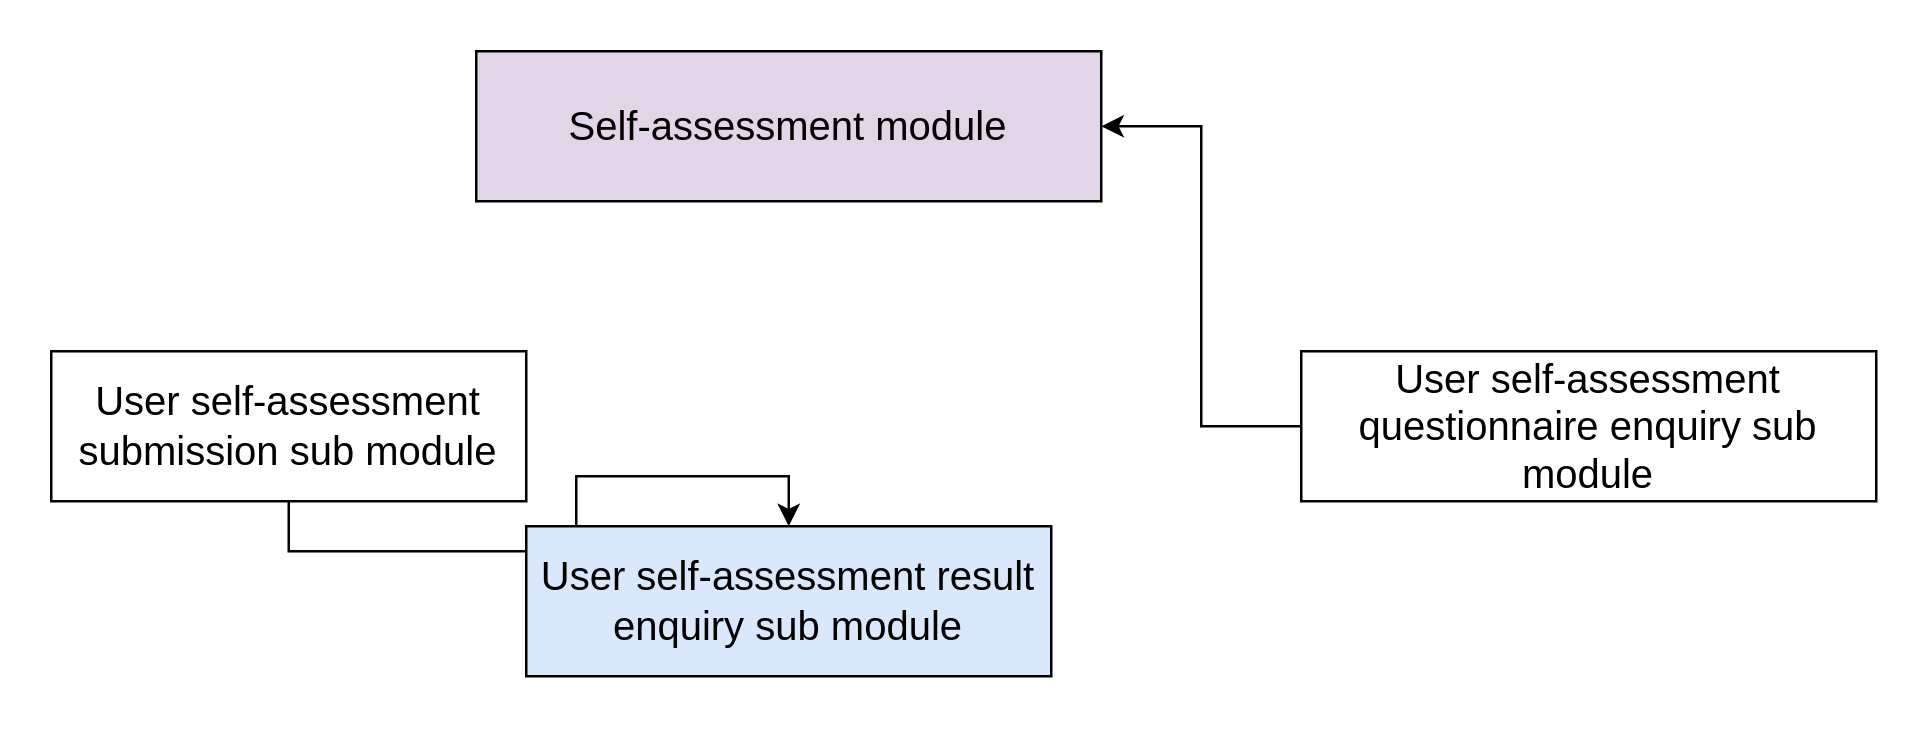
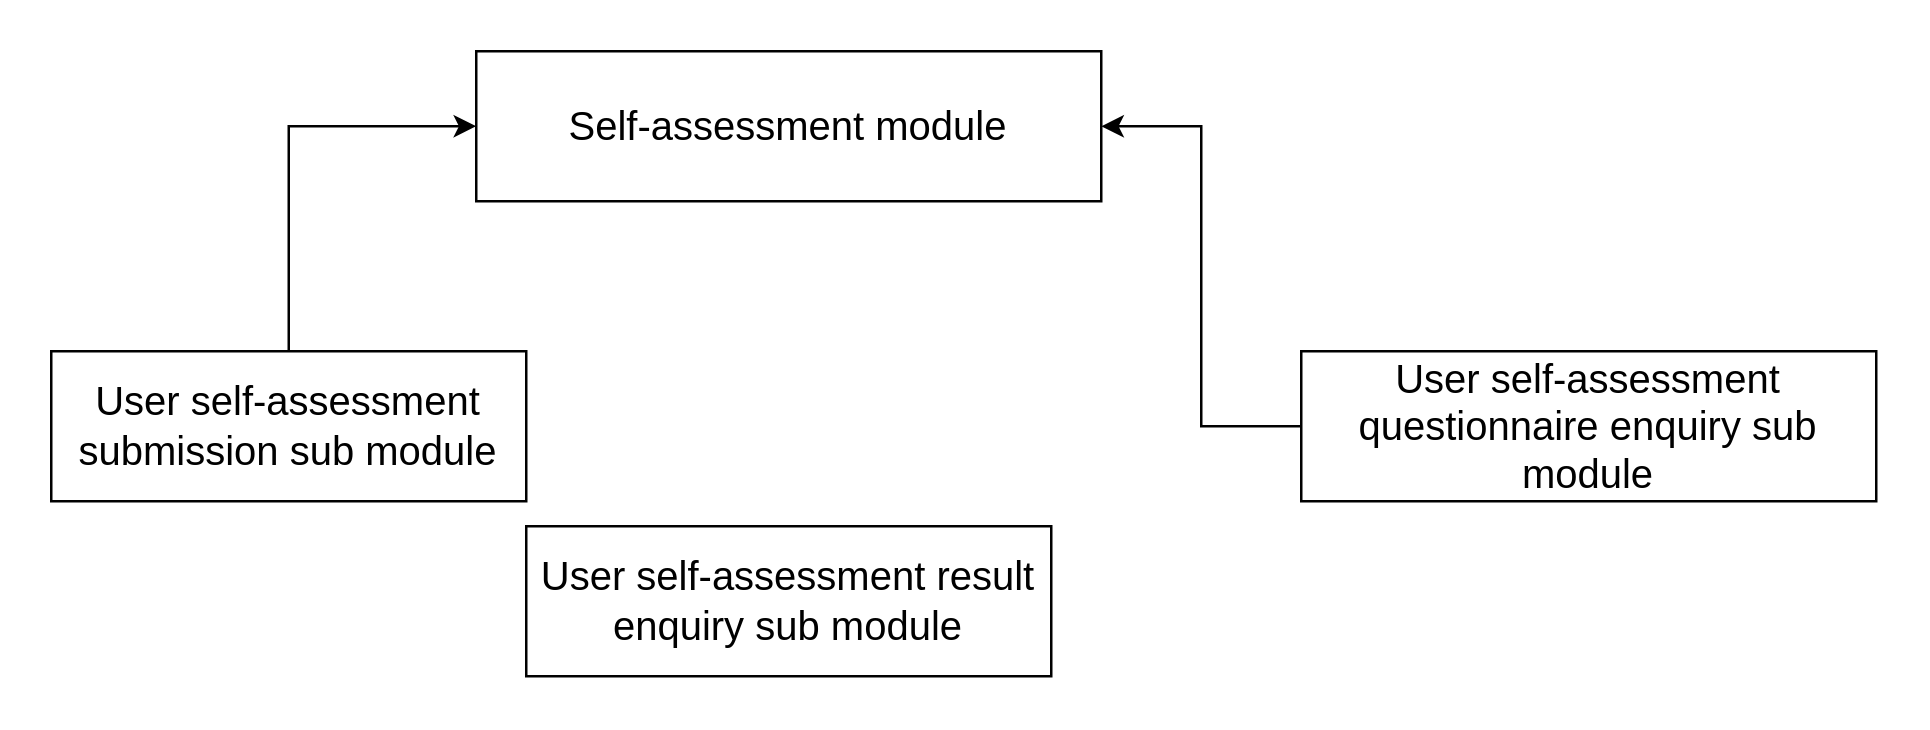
(789, 126) -> (789, 126)
(674, 476) -> (289, 153)
(789, 601) -> (789, 601)
